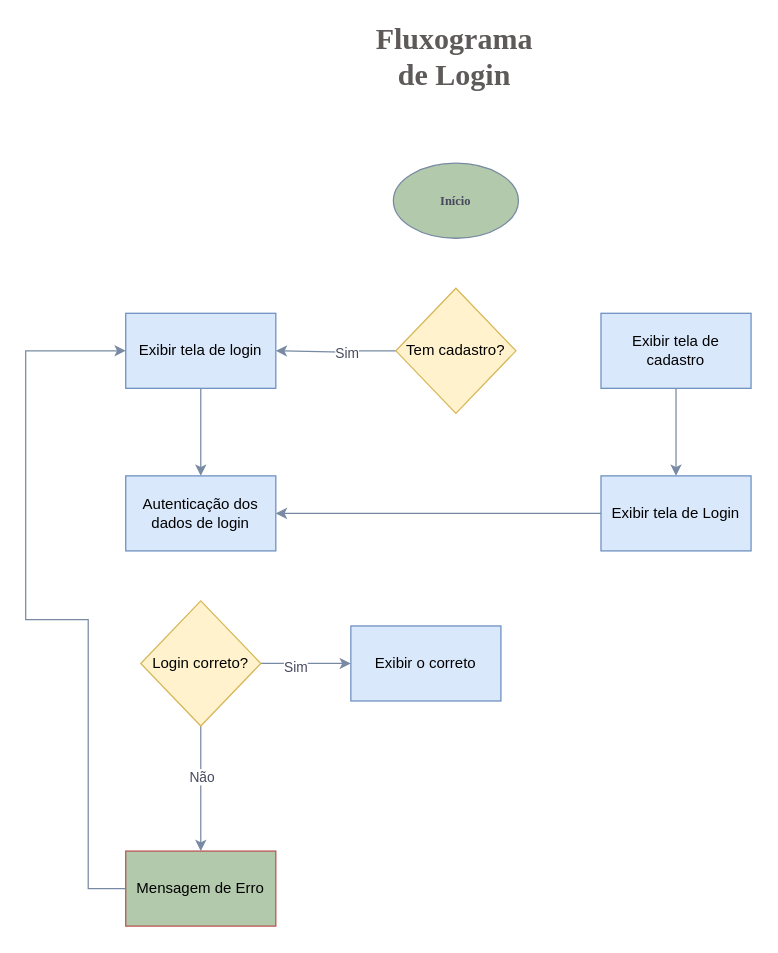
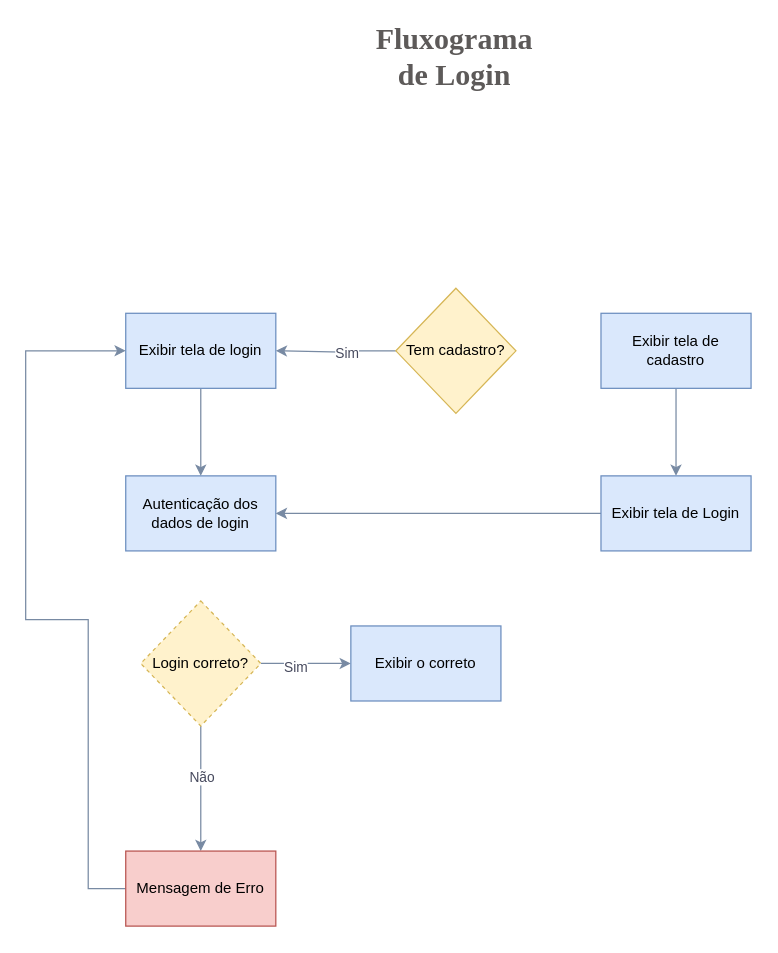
(456, 201) -> none
(201, 663) -> (201, 663)
(201, 888) -> (201, 888)
